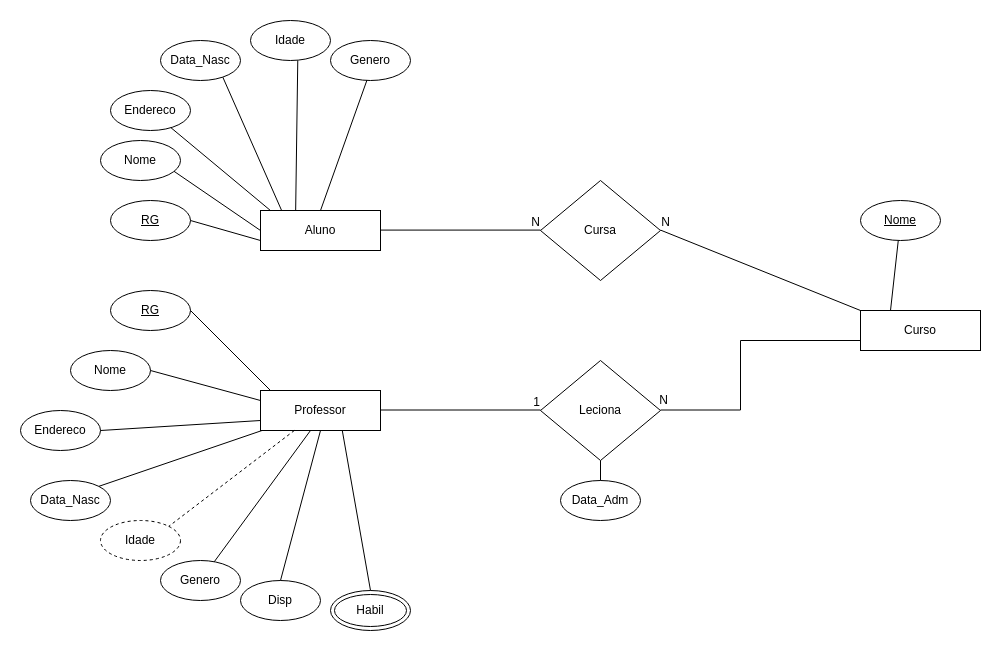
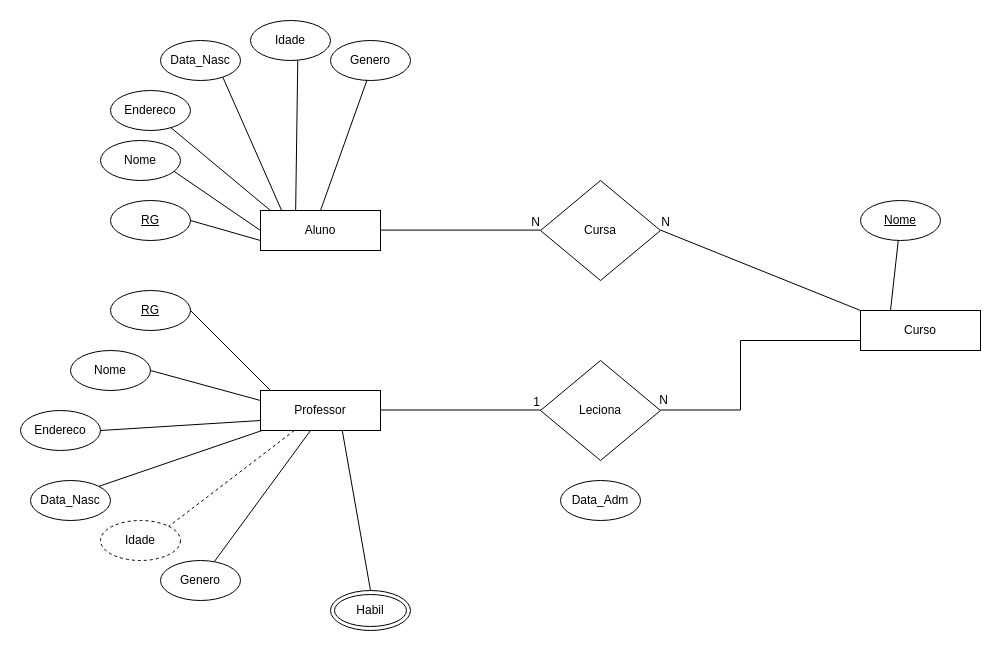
(601, 471) -> none
(301, 505) -> none
(281, 601) -> none
